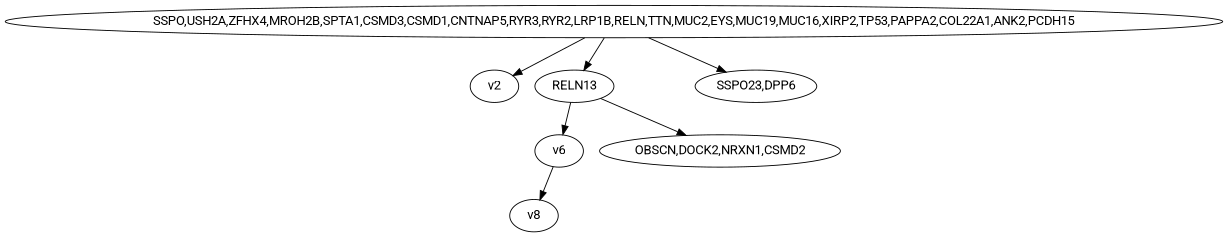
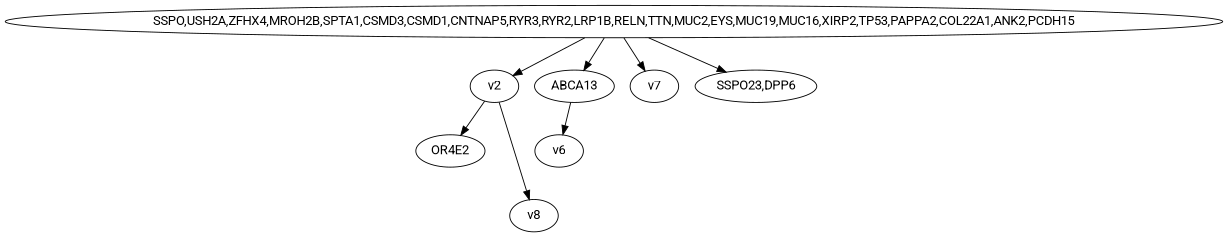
(574, 86) -> (574, 86)
none -> (654, 86)
none -> (450, 151)
(720, 151) -> none
(548, 179) -> (513, 147)
